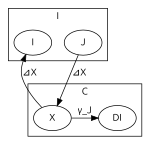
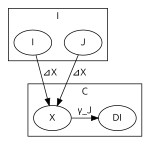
(24, 82) -> (42, 77)
